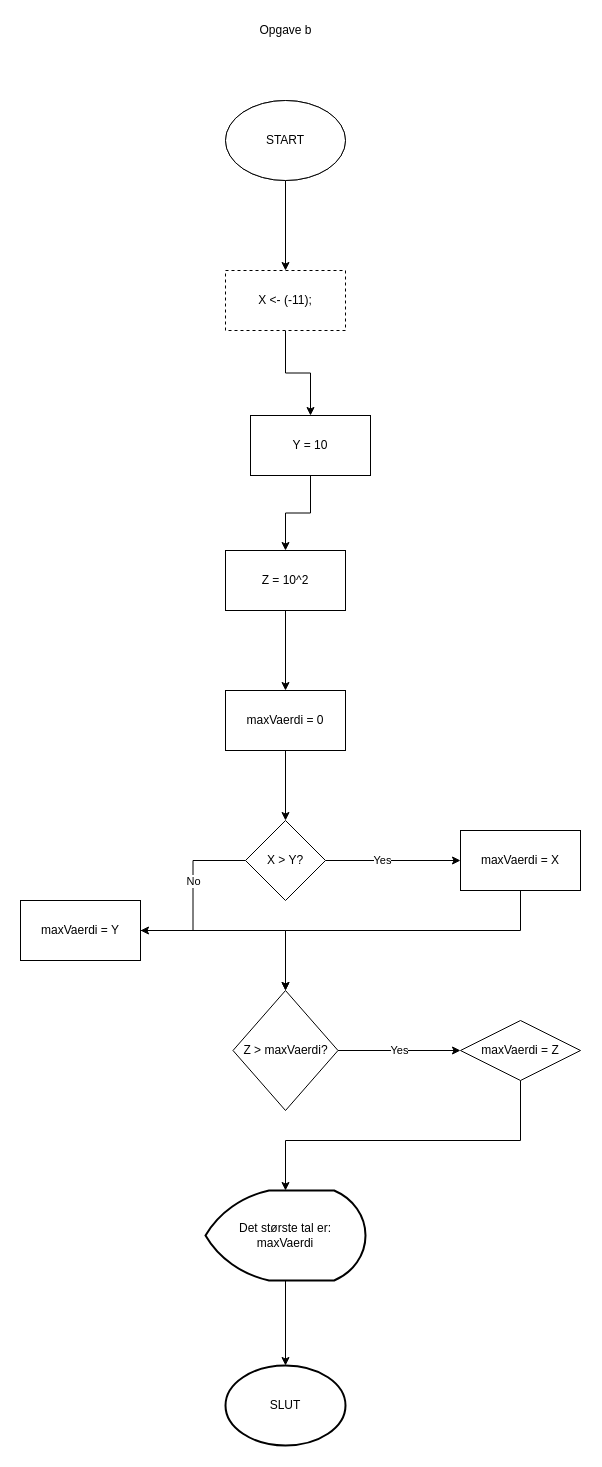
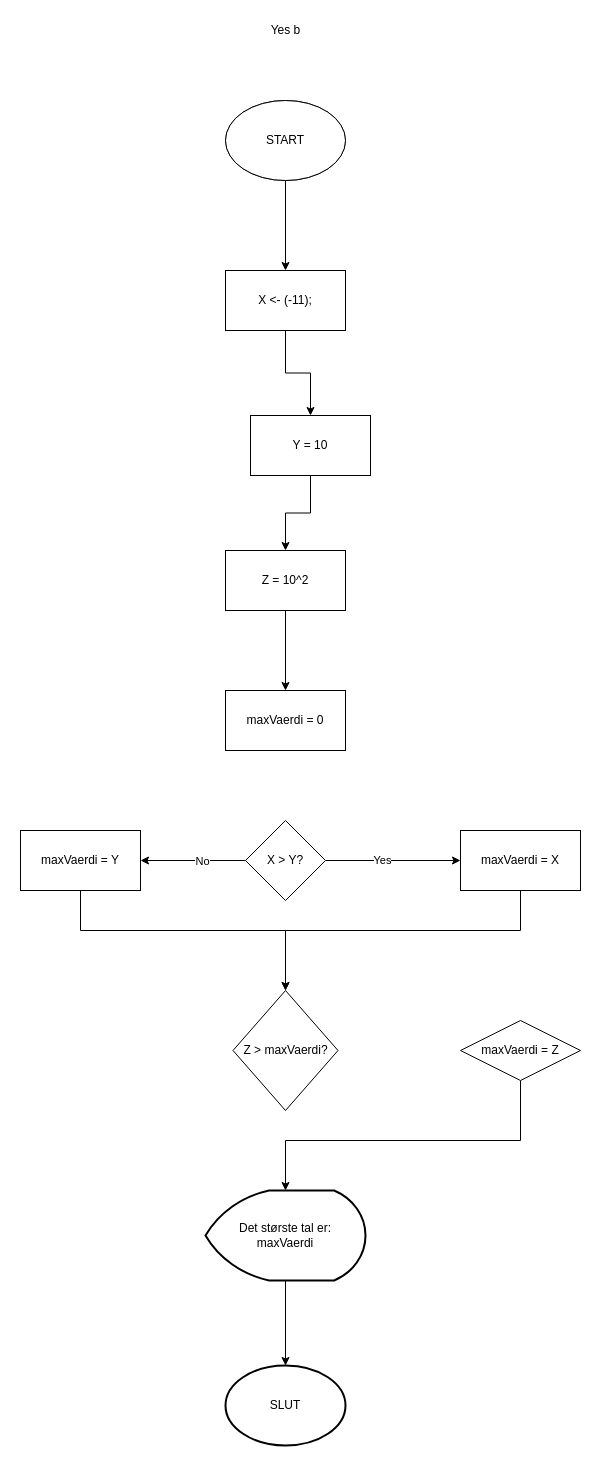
(286, 31) -> (286, 31)
(286, 301) -> (286, 301)
(286, 782) -> none
(81, 931) -> (81, 861)
(396, 1051) -> none
